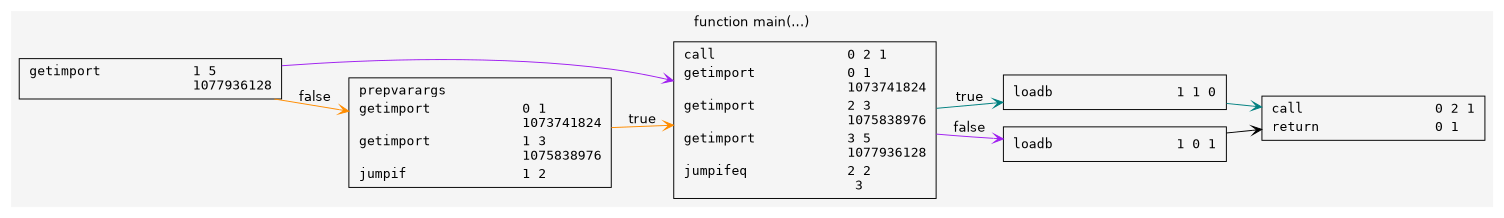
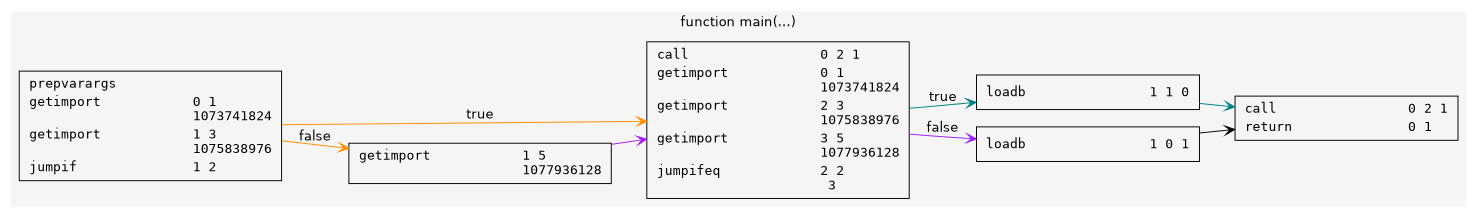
(307, 104) -> (311, 144)
